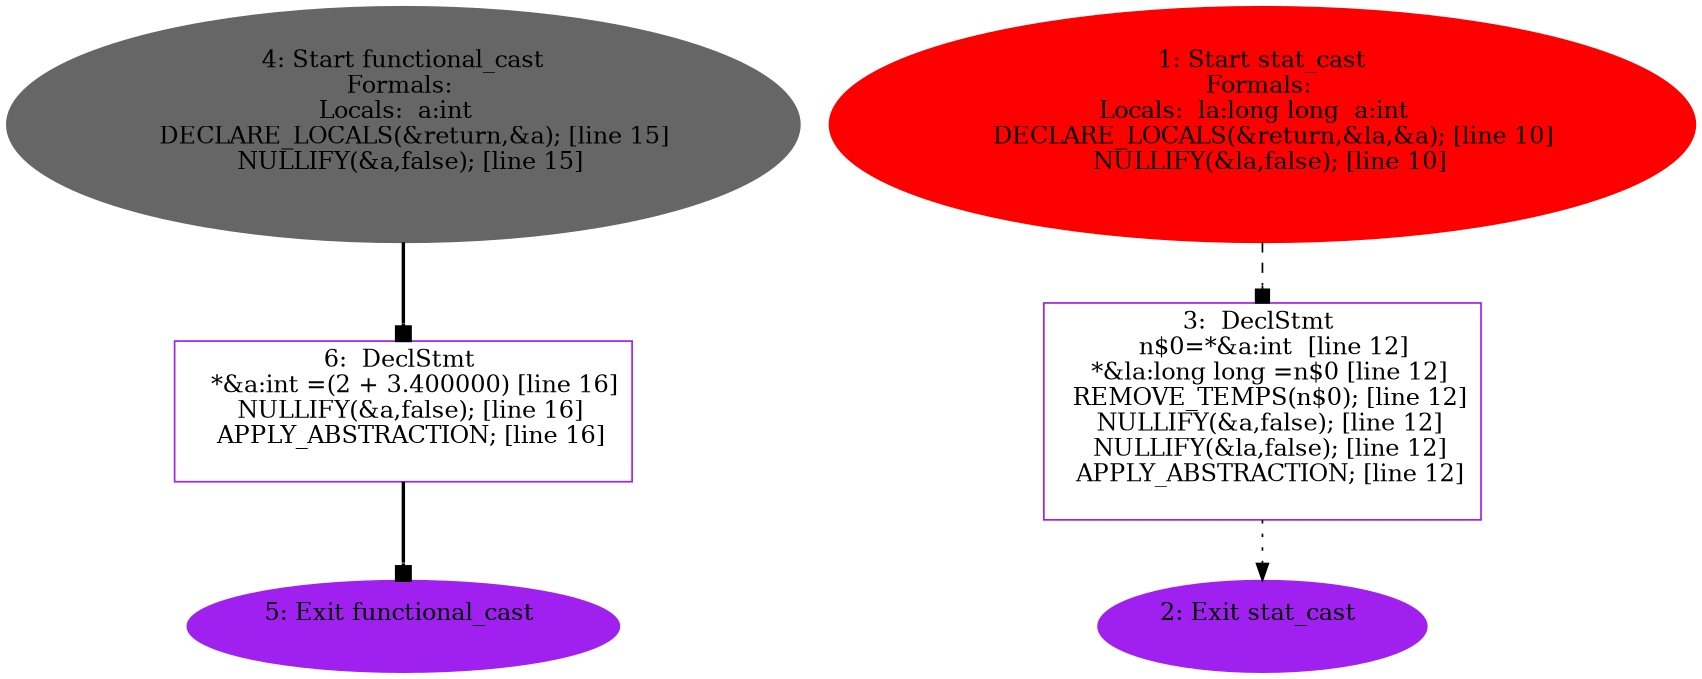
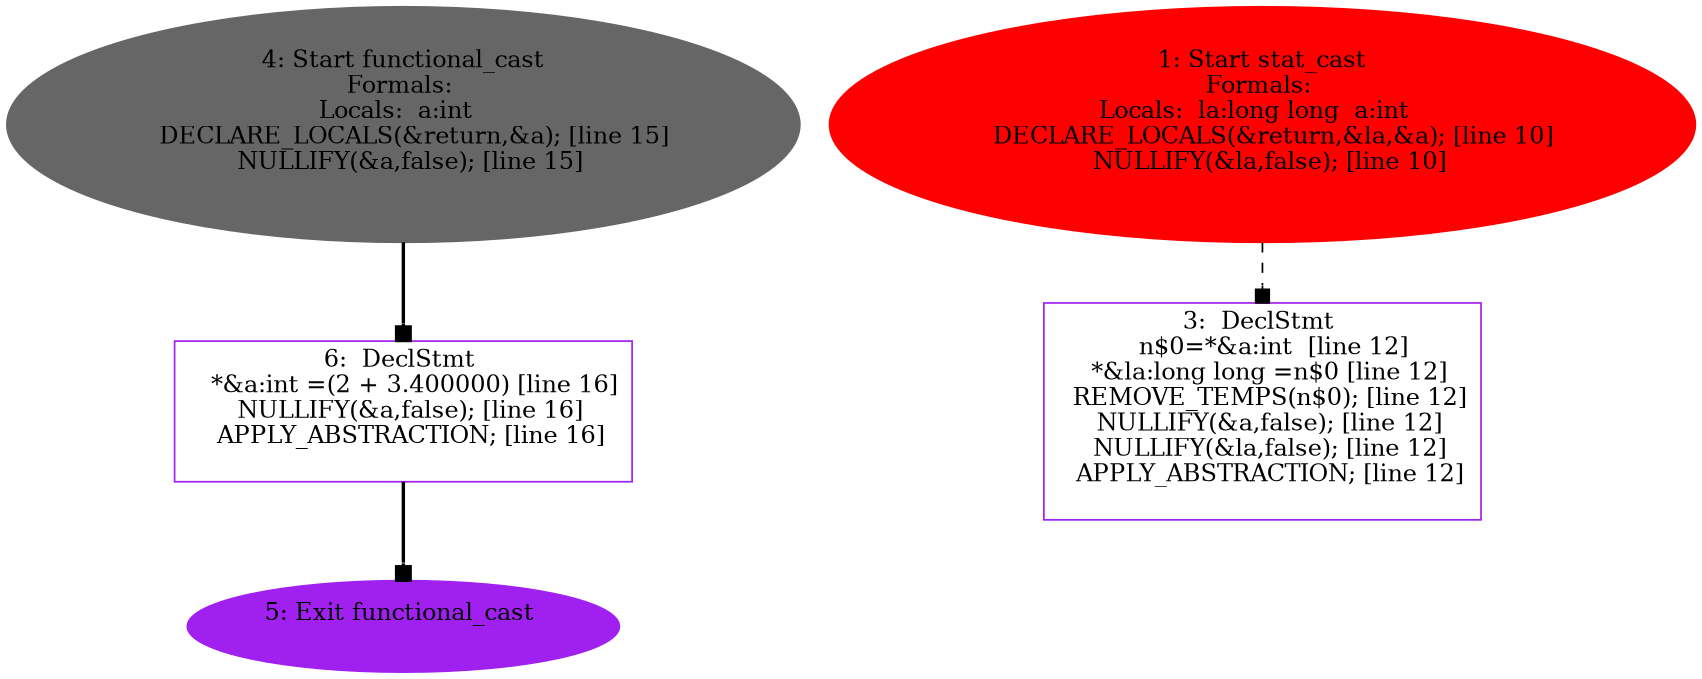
(1262, 626) -> none
